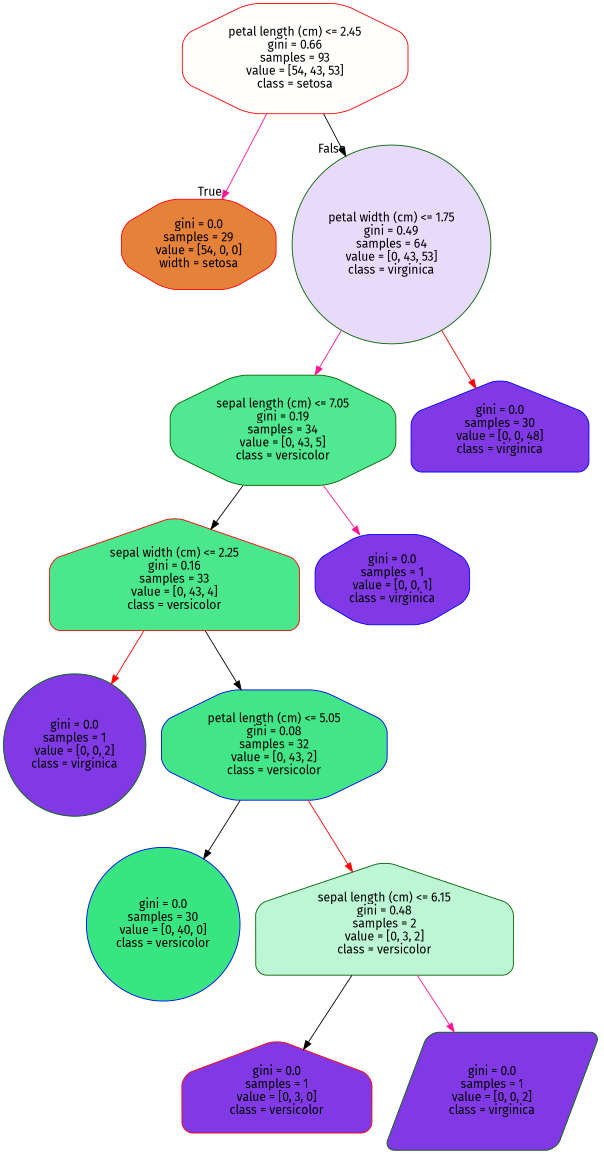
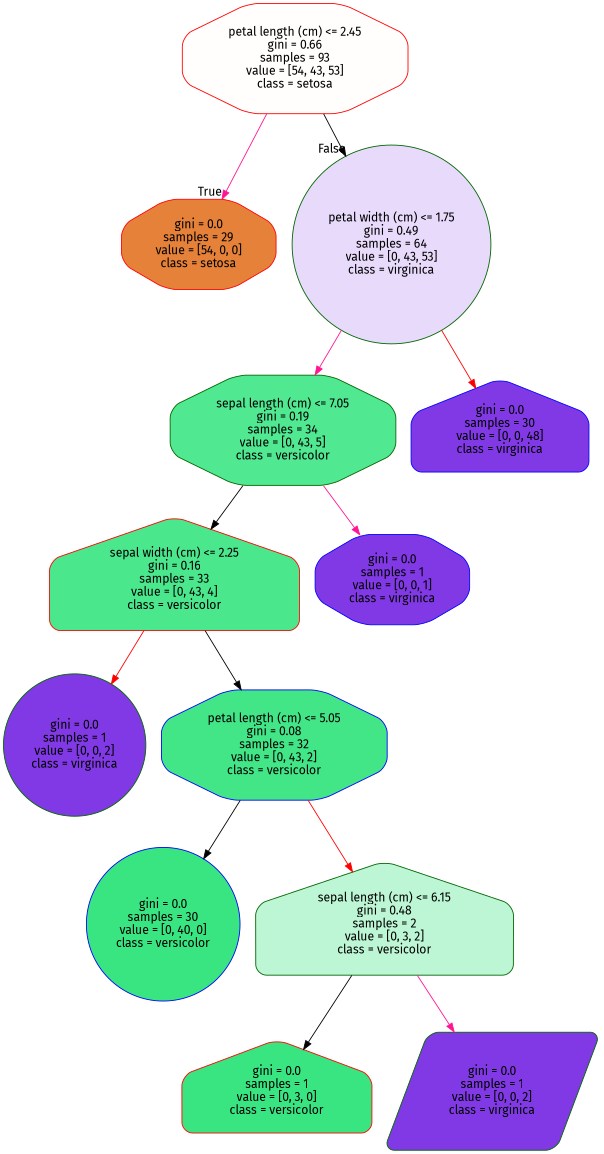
(199, 244) -> (199, 244)
(277, 1091) -> (277, 1091)
